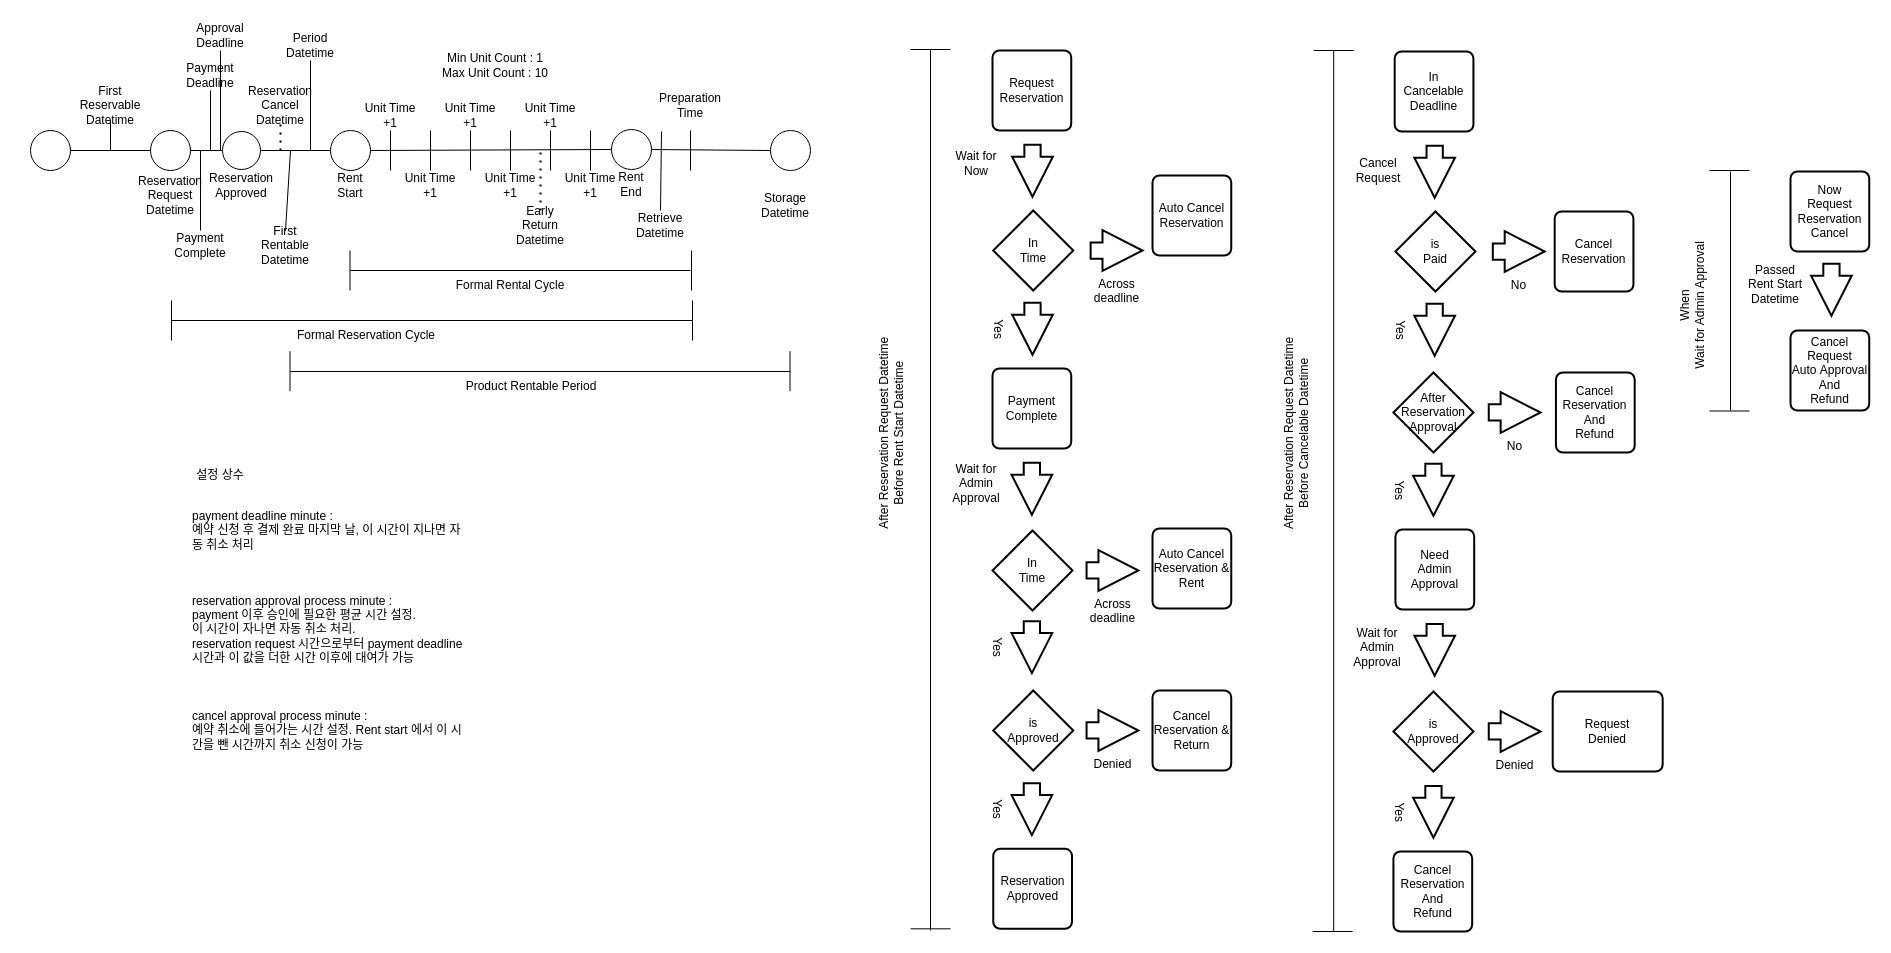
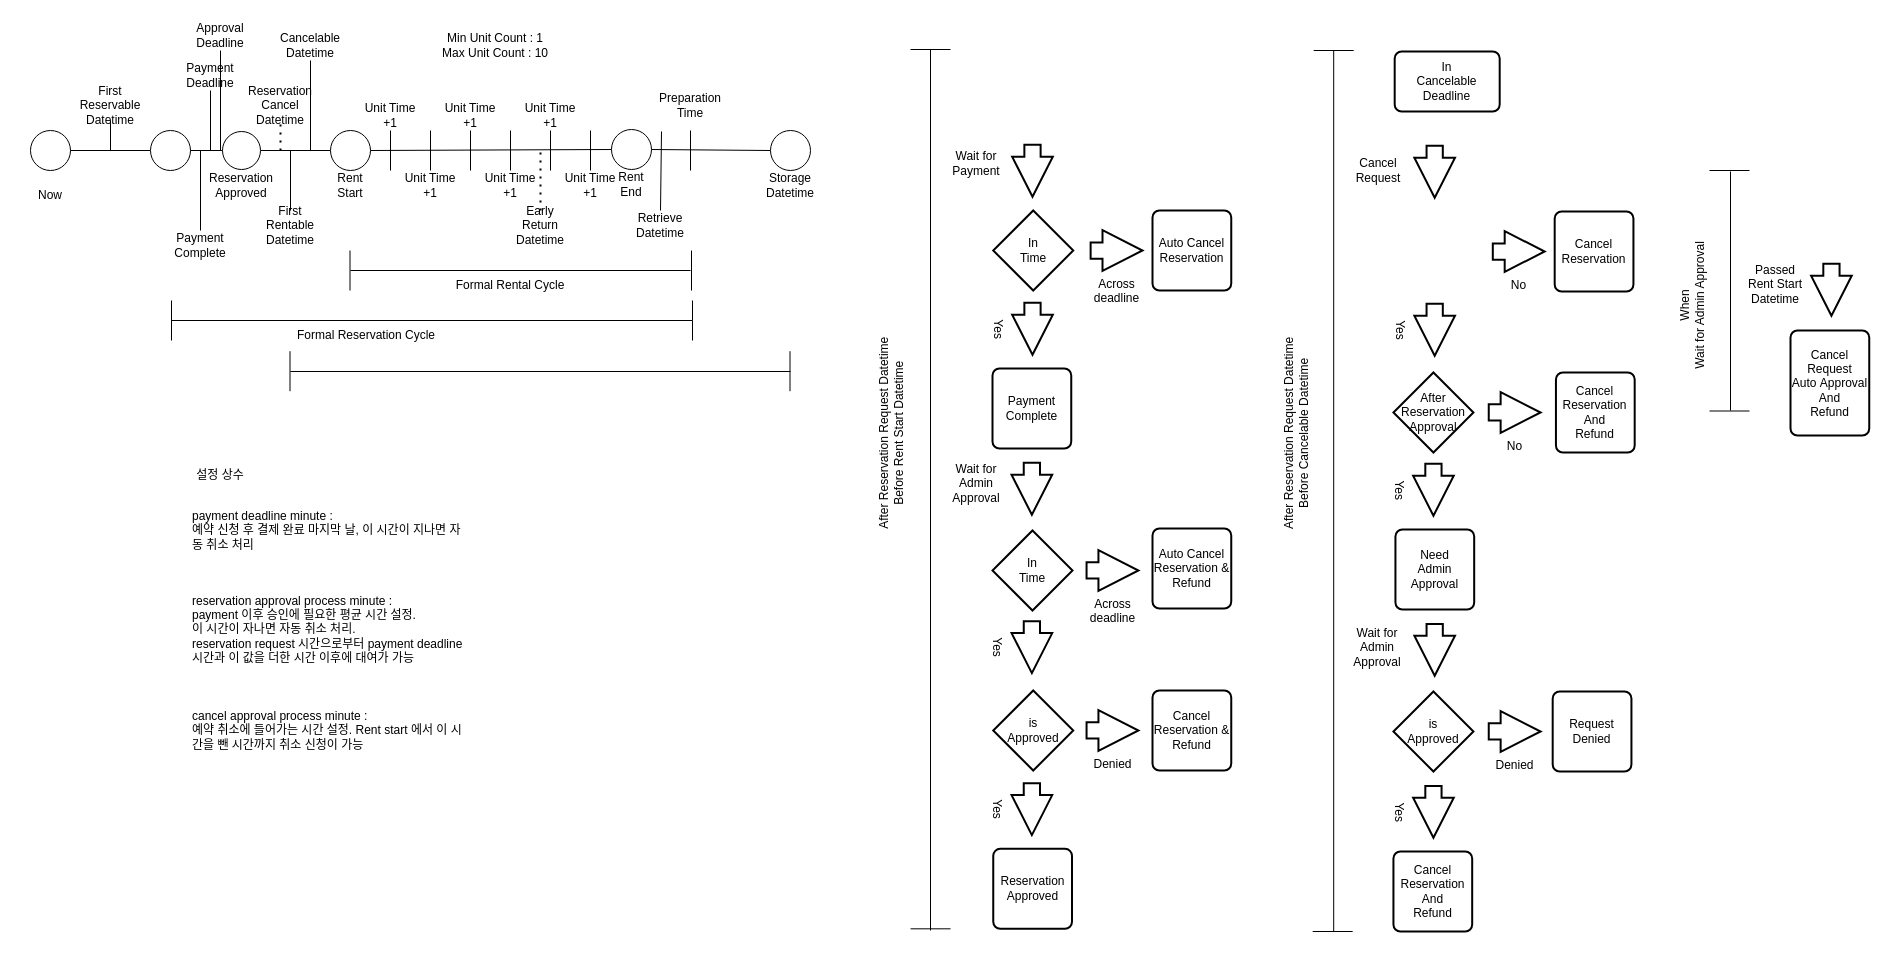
(311, 46) -> (311, 46)
(496, 66) -> (496, 46)
(1032, 91) -> none
(1434, 92) -> (1447, 82)
(977, 164) -> (977, 164)
none -> (51, 196)
(171, 196) -> none
(786, 206) -> (791, 186)
(1830, 212) -> none
(1192, 216) -> (1192, 251)
(286, 246) -> (291, 226)
(1435, 252) -> none
(1830, 371) -> (1830, 383)
(532, 387) -> none
(1192, 569) -> (1192, 569)
(1192, 731) -> (1192, 731)
(1608, 732) -> (1592, 732)
